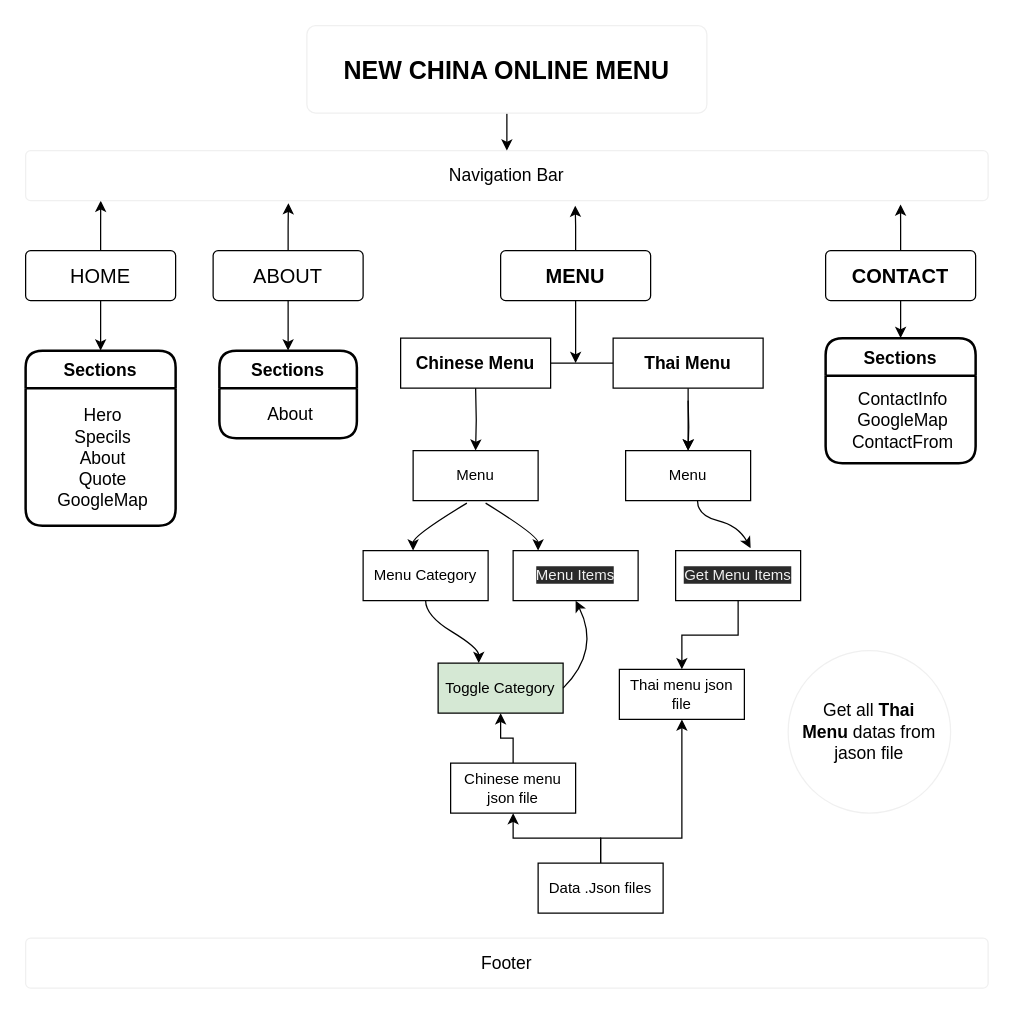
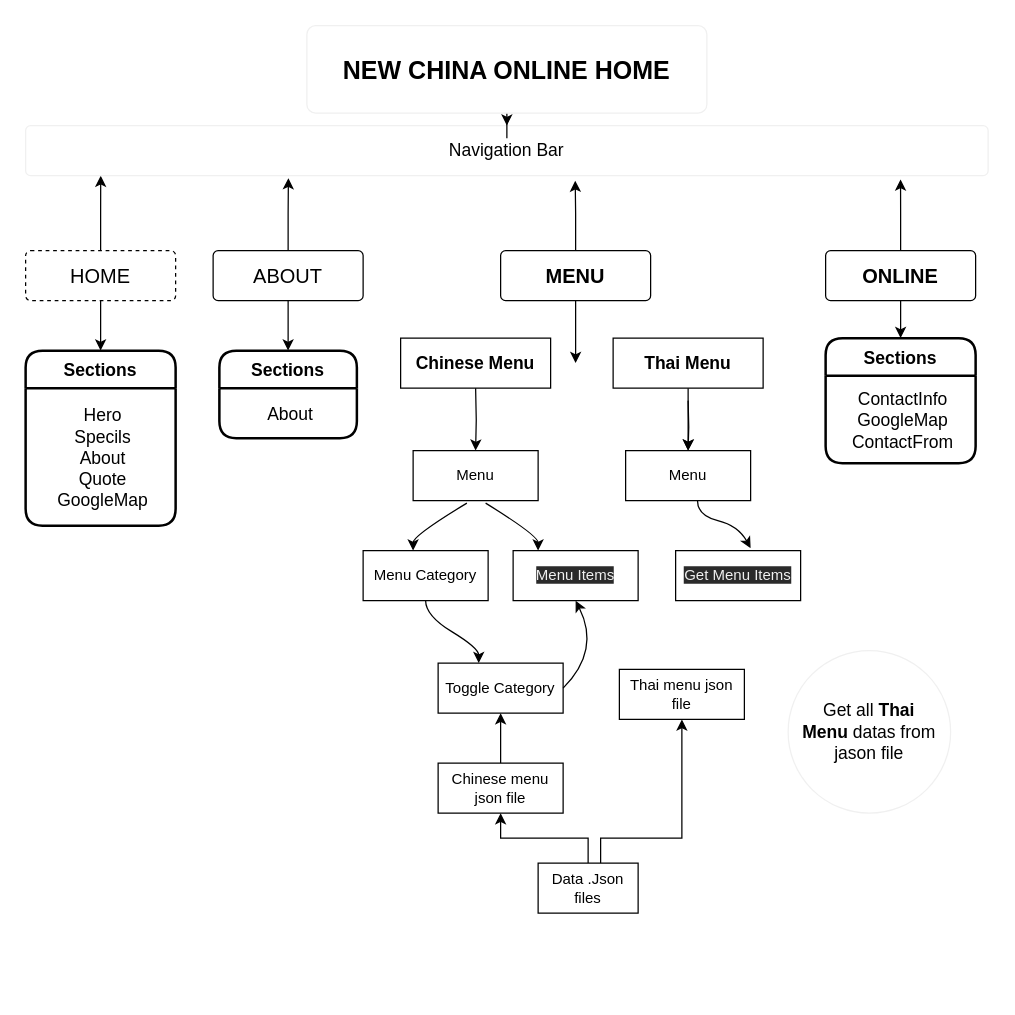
(507, 69) -> (507, 69)
(507, 176) -> (507, 151)
(101, 276) -> (101, 276)
(901, 276) -> (901, 276)
(582, 363) -> none
(714, 635) -> none
(501, 688) -> (501, 688)
(513, 788) -> (501, 788)
(601, 888) -> (588, 888)
(507, 963) -> none
